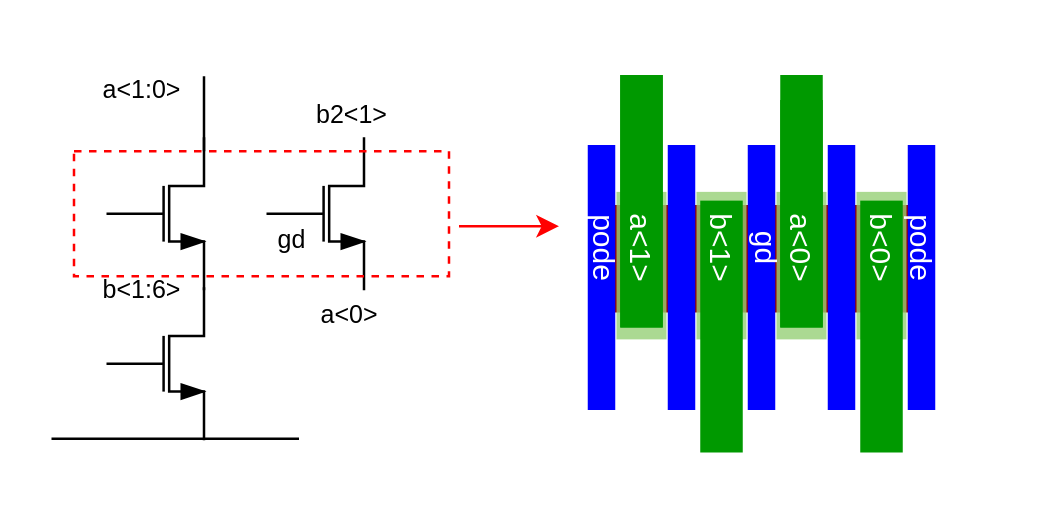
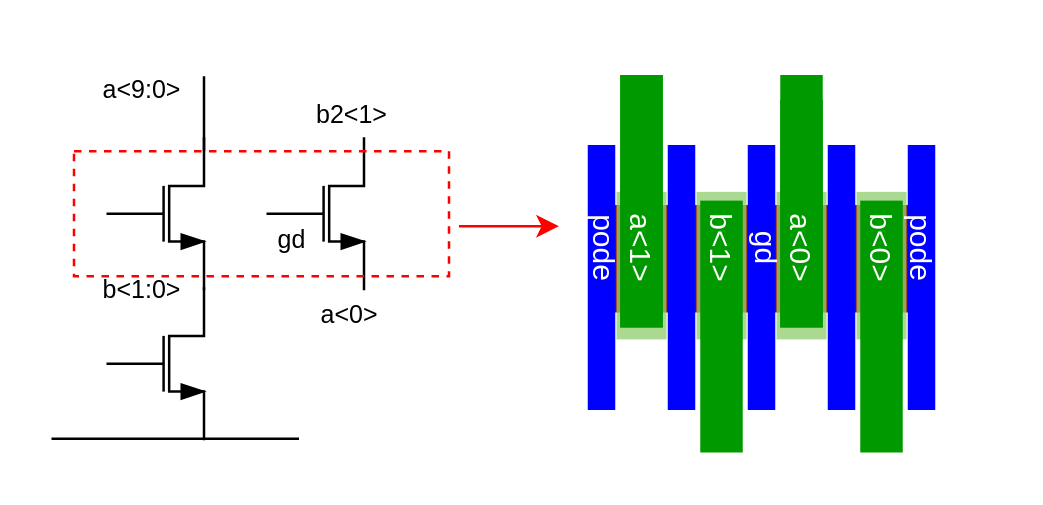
(143, 89) -> (143, 89)
(143, 289) -> (143, 289)
